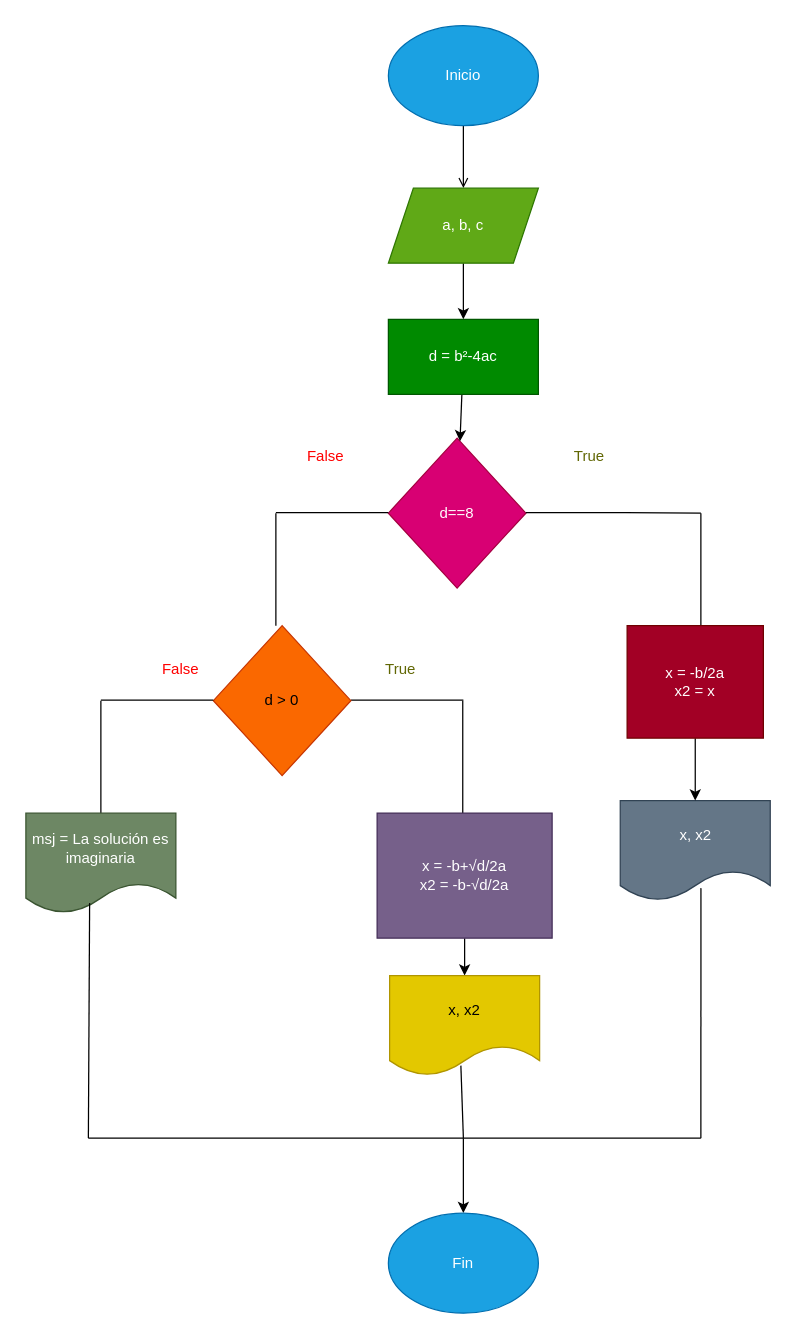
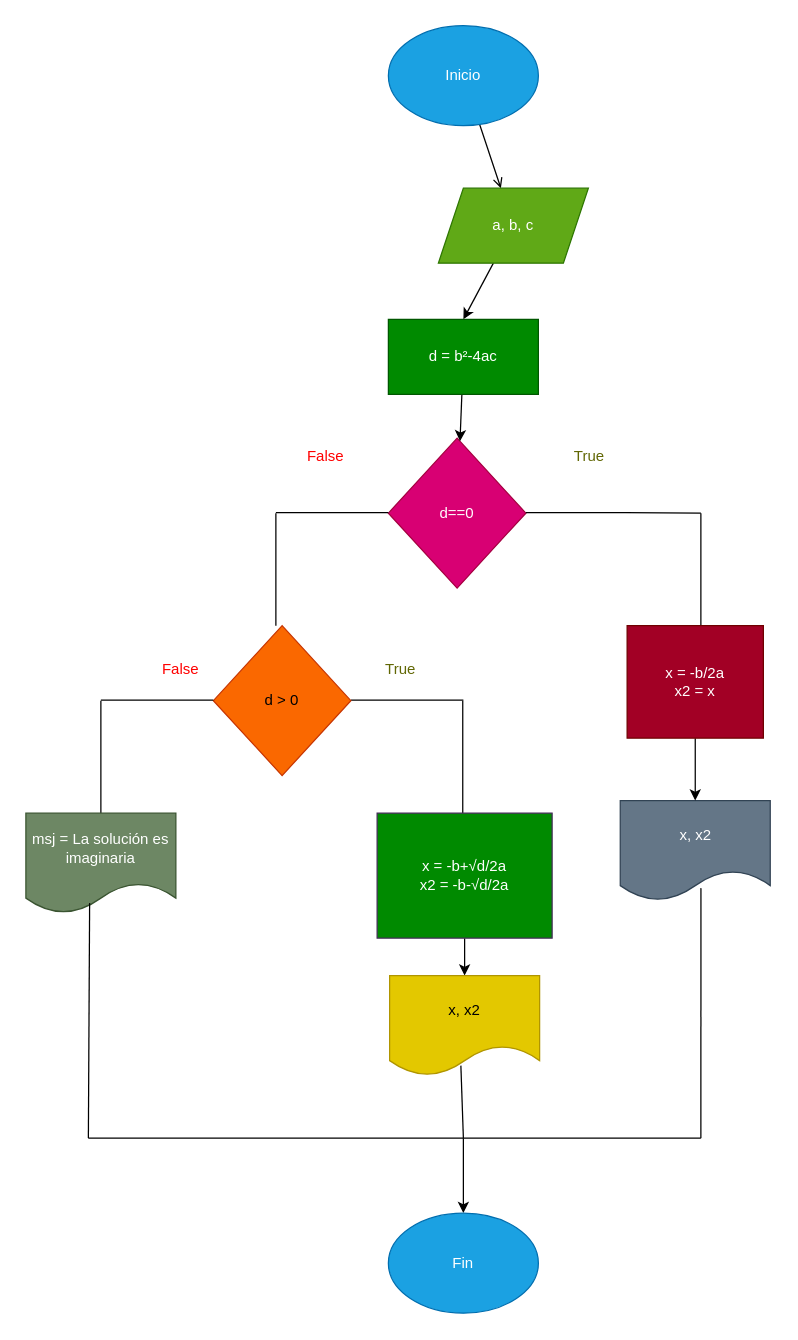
(463, 226) -> (513, 226)
(457, 513) -> (457, 513)
(464, 876) -> (464, 876)
